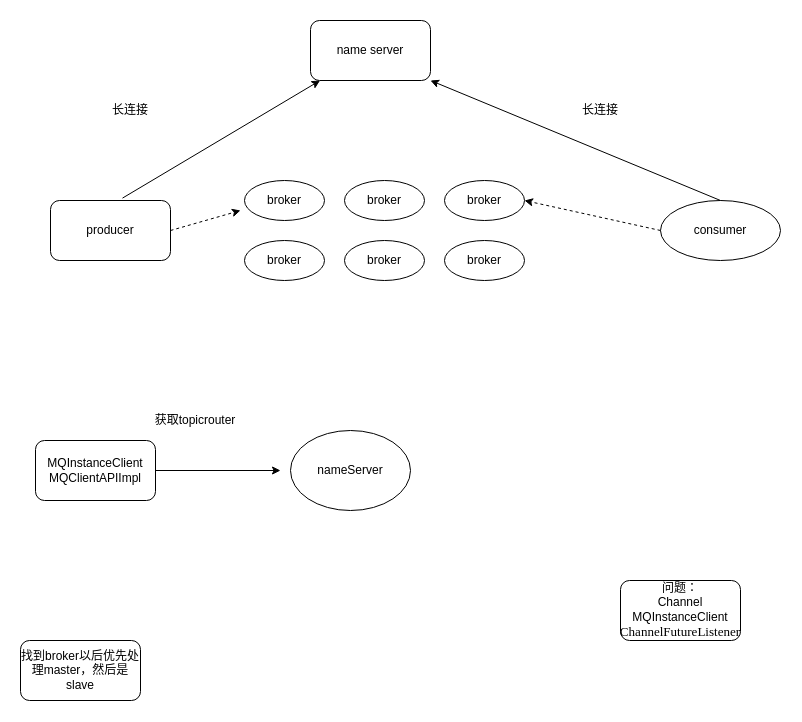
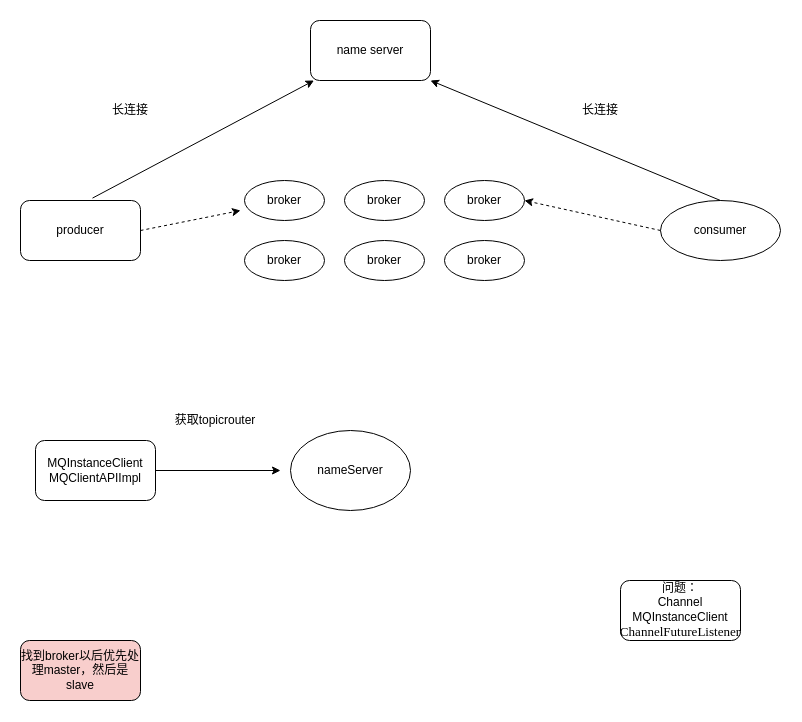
(111, 231) -> (81, 231)
(196, 421) -> (216, 421)
(81, 671) -> (81, 671)
